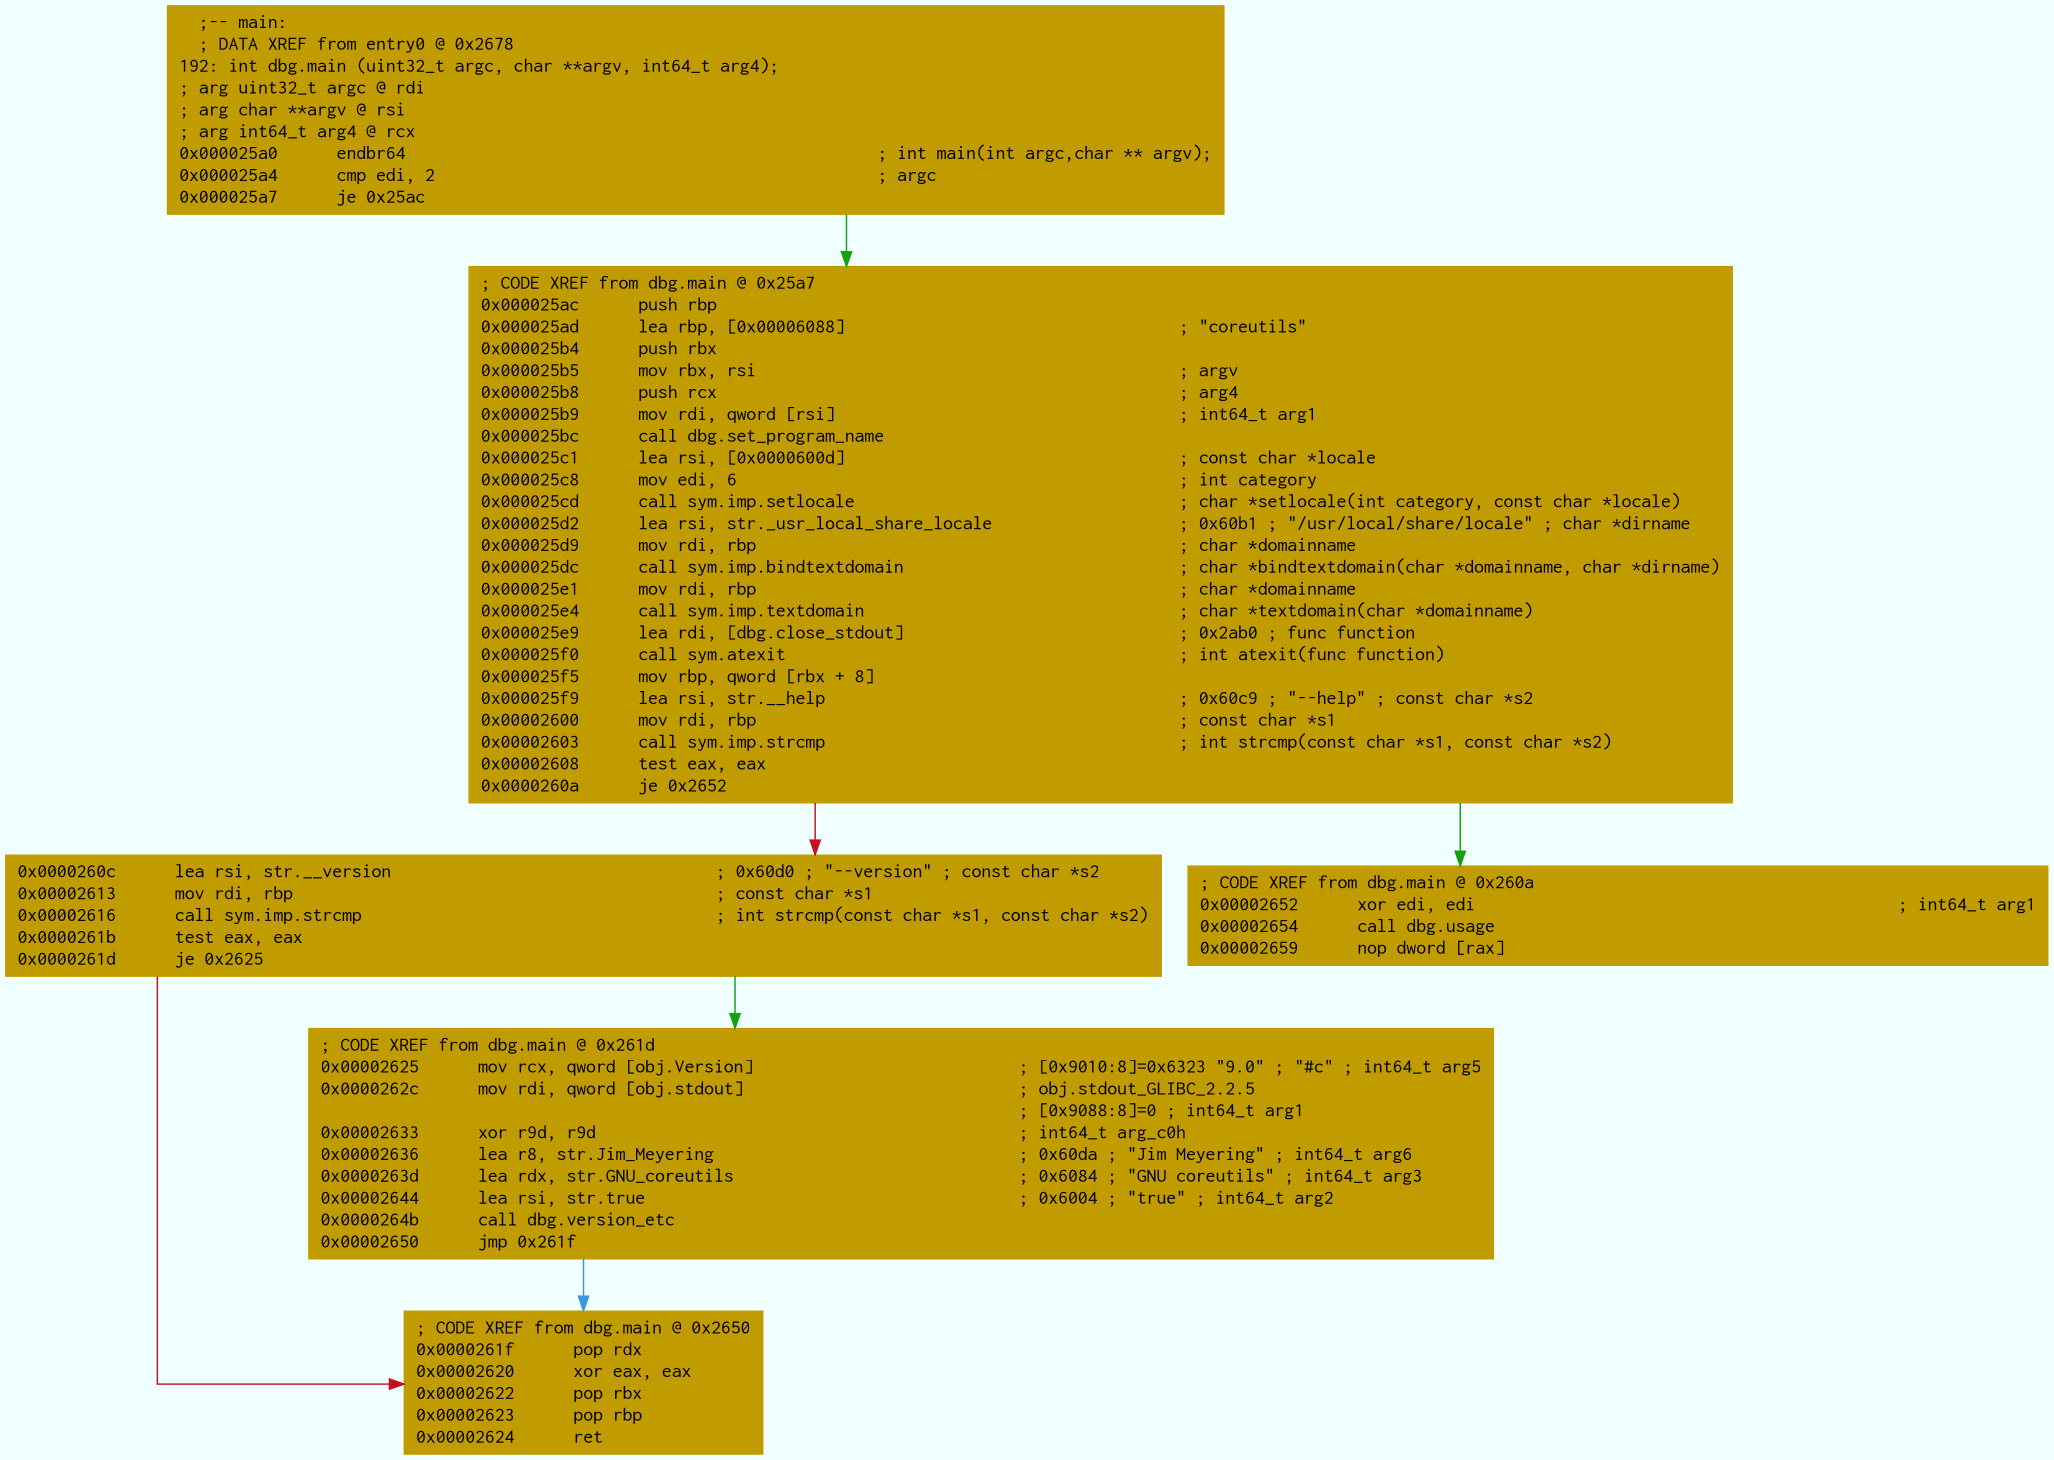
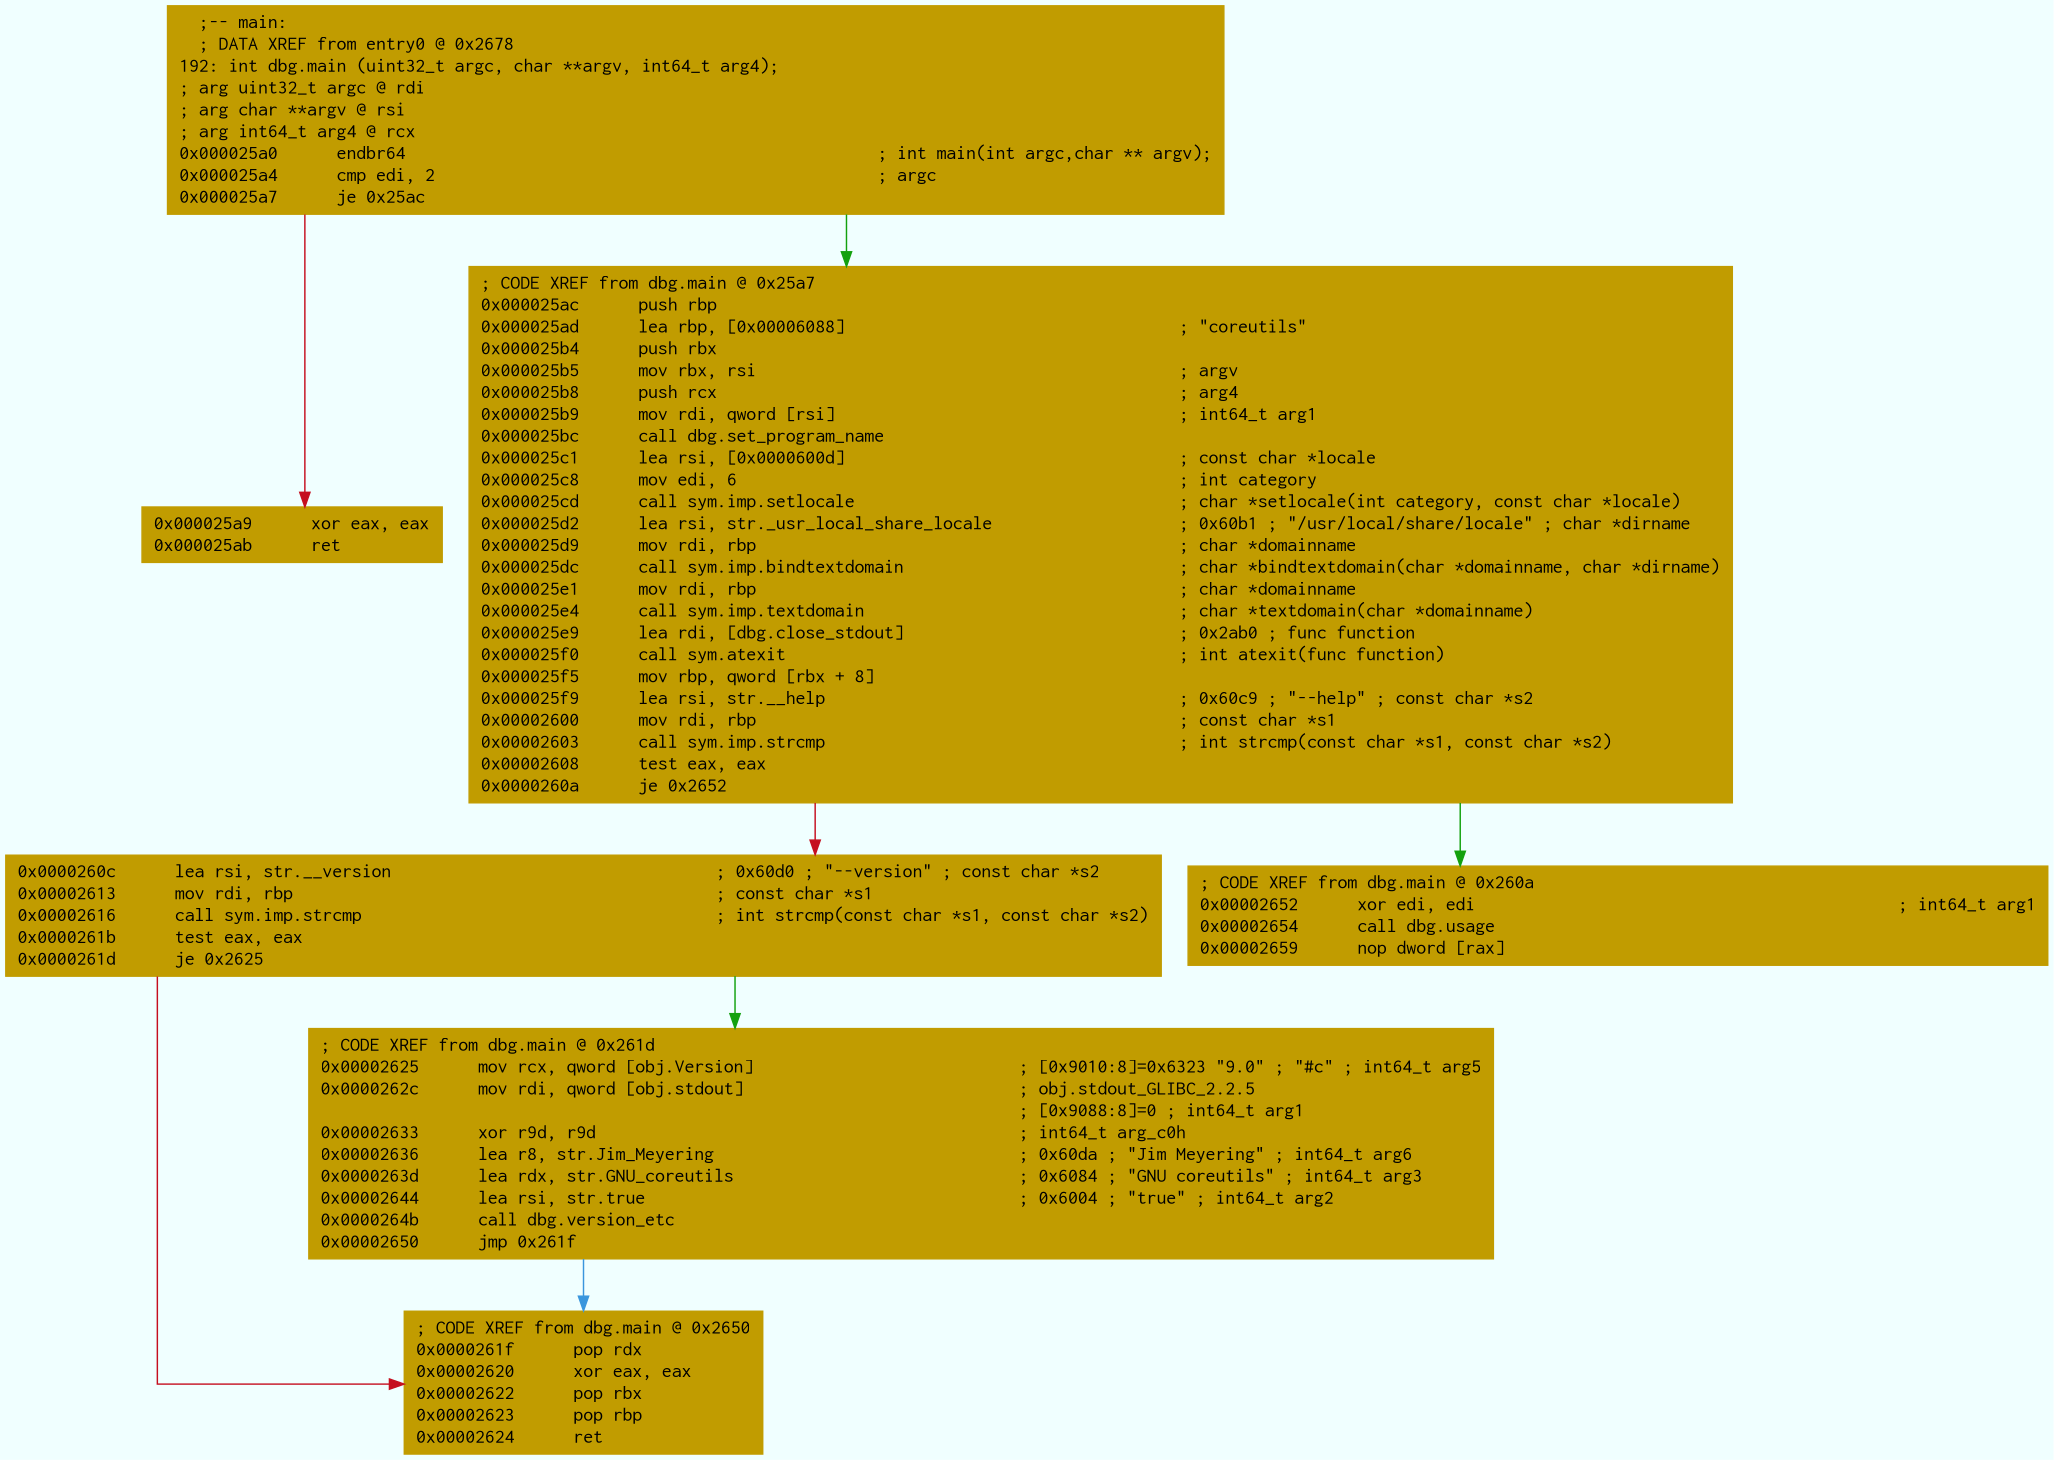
none -> (292, 535)
